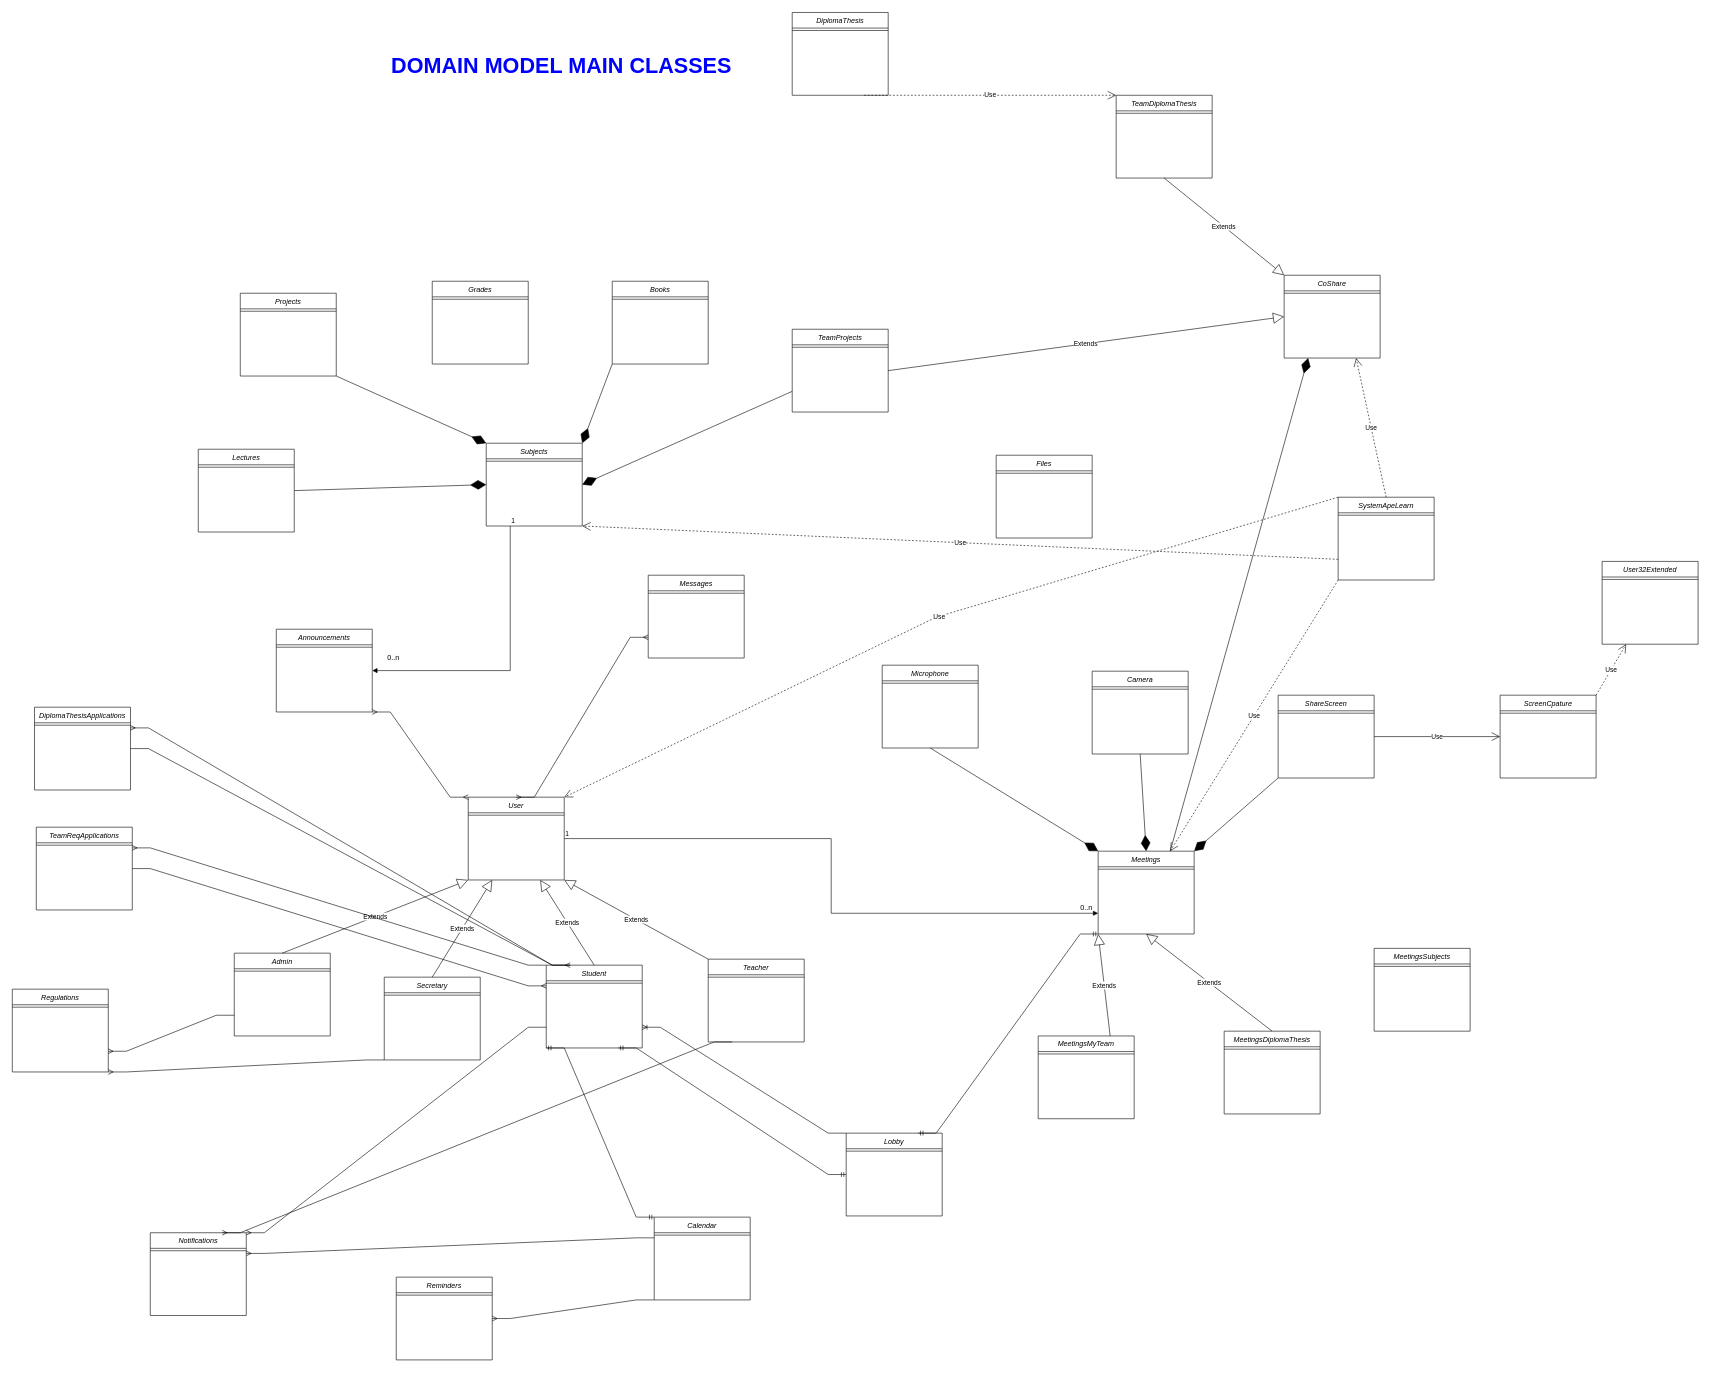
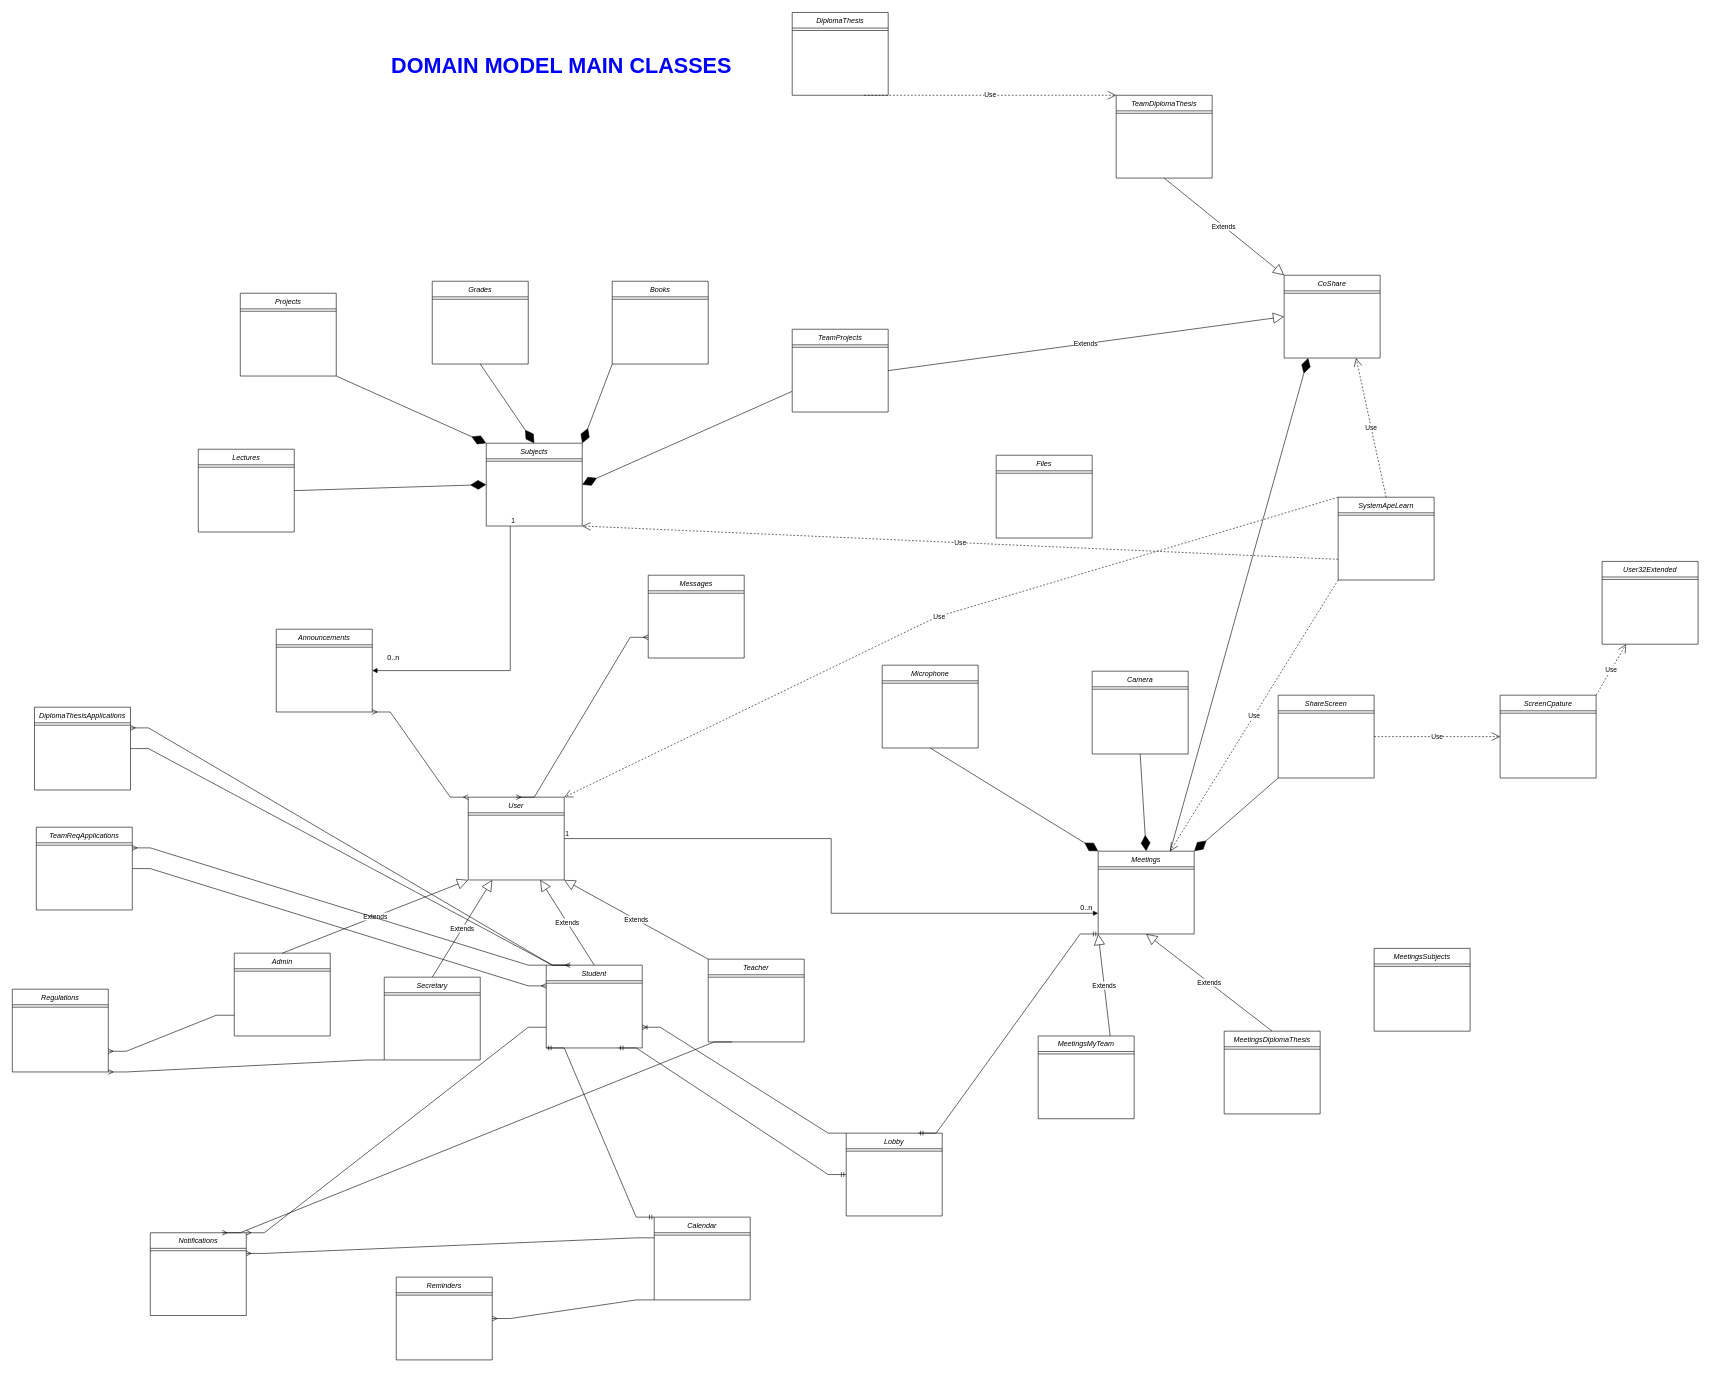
none -> (503, 397)
(1470, 737) -> (1470, 737)
